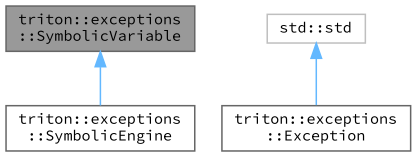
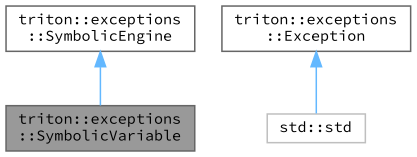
(316, 82) -> (316, 90)
(100, 86) -> (100, 86)
